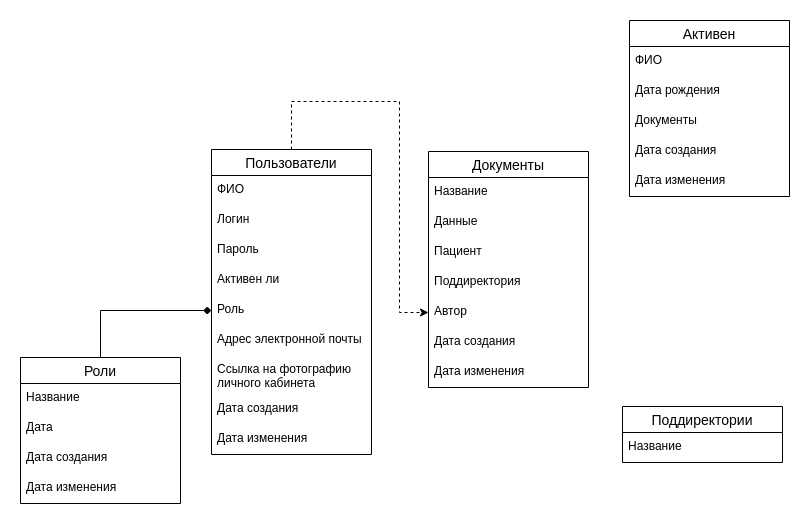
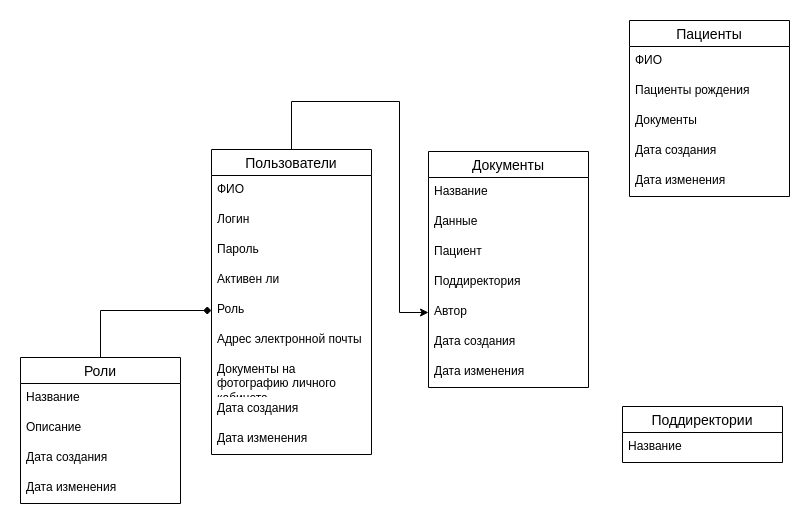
(709, 34) -> (709, 34)
(678, 91) -> (691, 91)
(400, 141) -> (400, 141)
(293, 377) -> (293, 377)
(40, 428) -> (53, 428)
